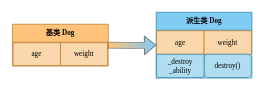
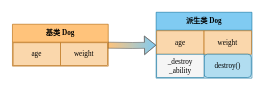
(181, 66) -> (181, 66)
